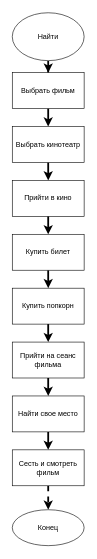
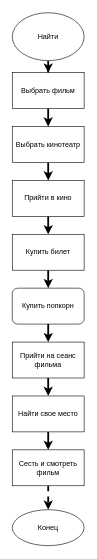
(48, 306) -> (48, 306)
